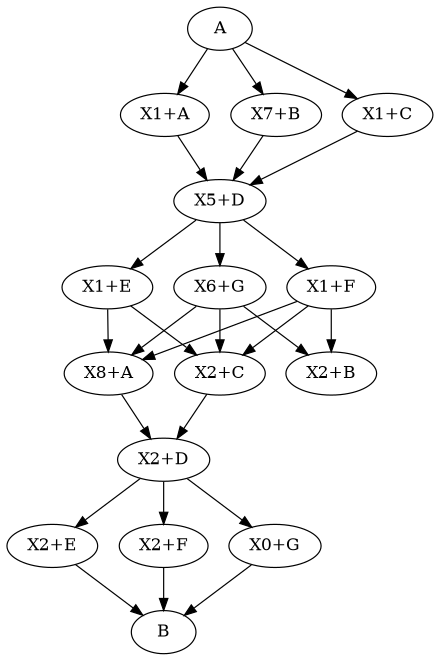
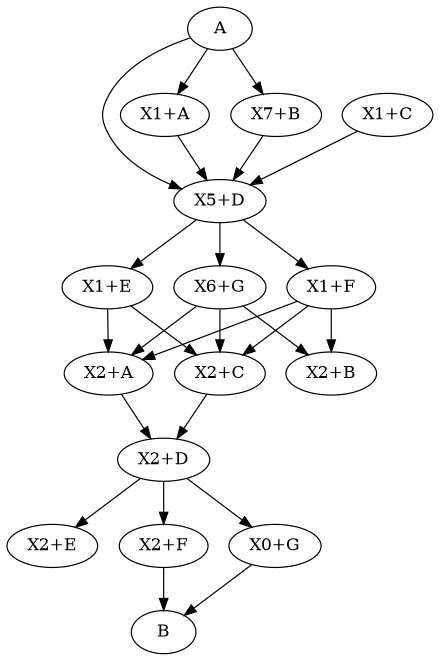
(296, 68) -> (105, 104)
(109, 374) -> (109, 374)
(104, 586) -> none
